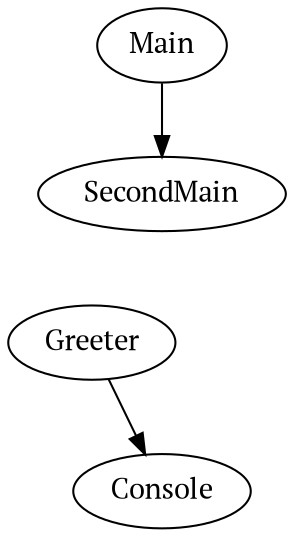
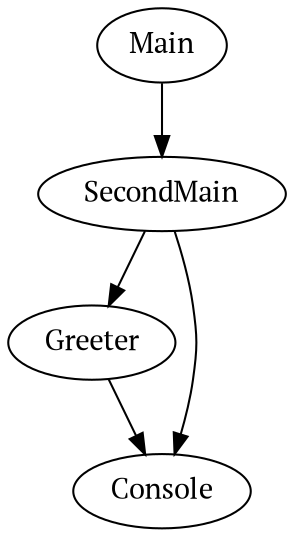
none -> (131, 259)
none -> (196, 332)
